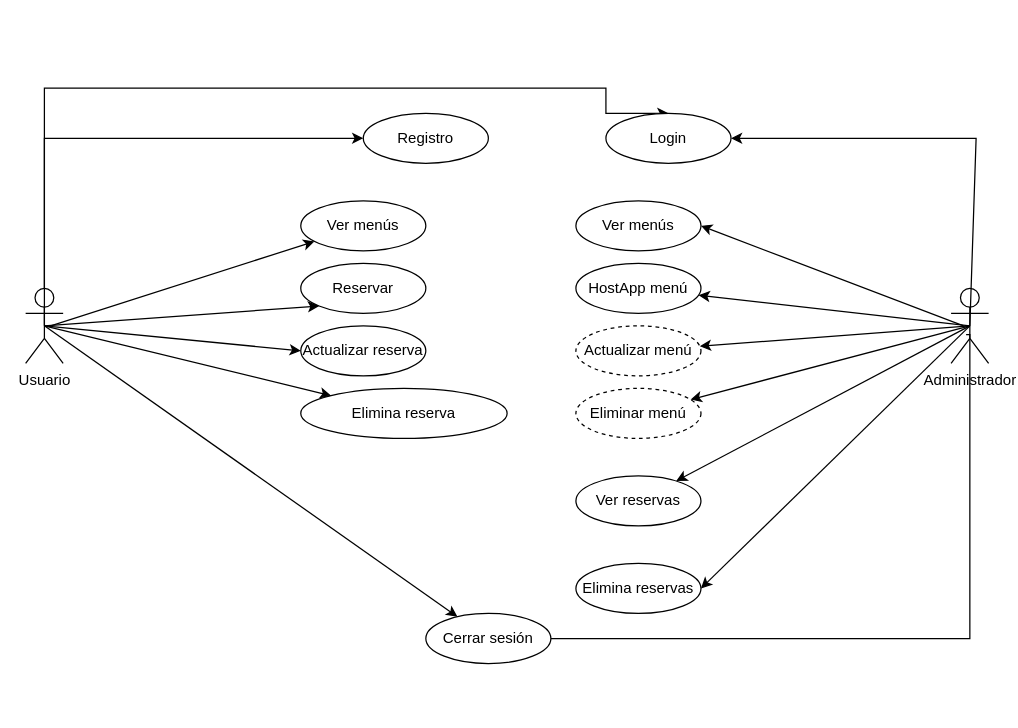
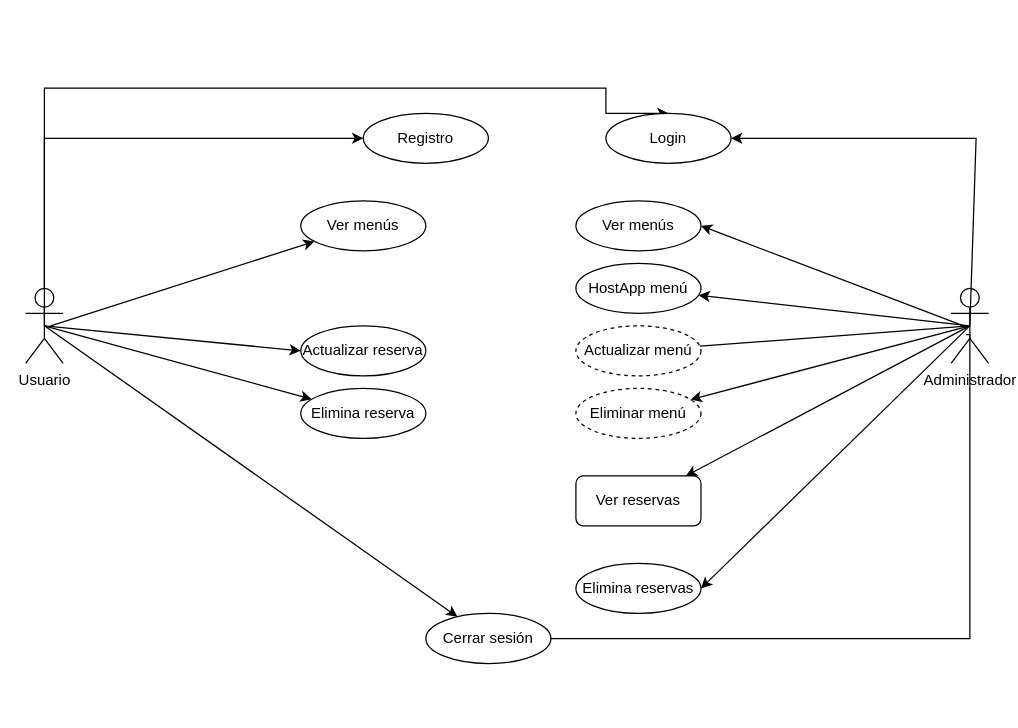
(363, 288) -> none
(184, 316) -> none
(709, 345) -> (706, 346)
(404, 413) -> (363, 413)
(638, 501) -> (638, 501)
